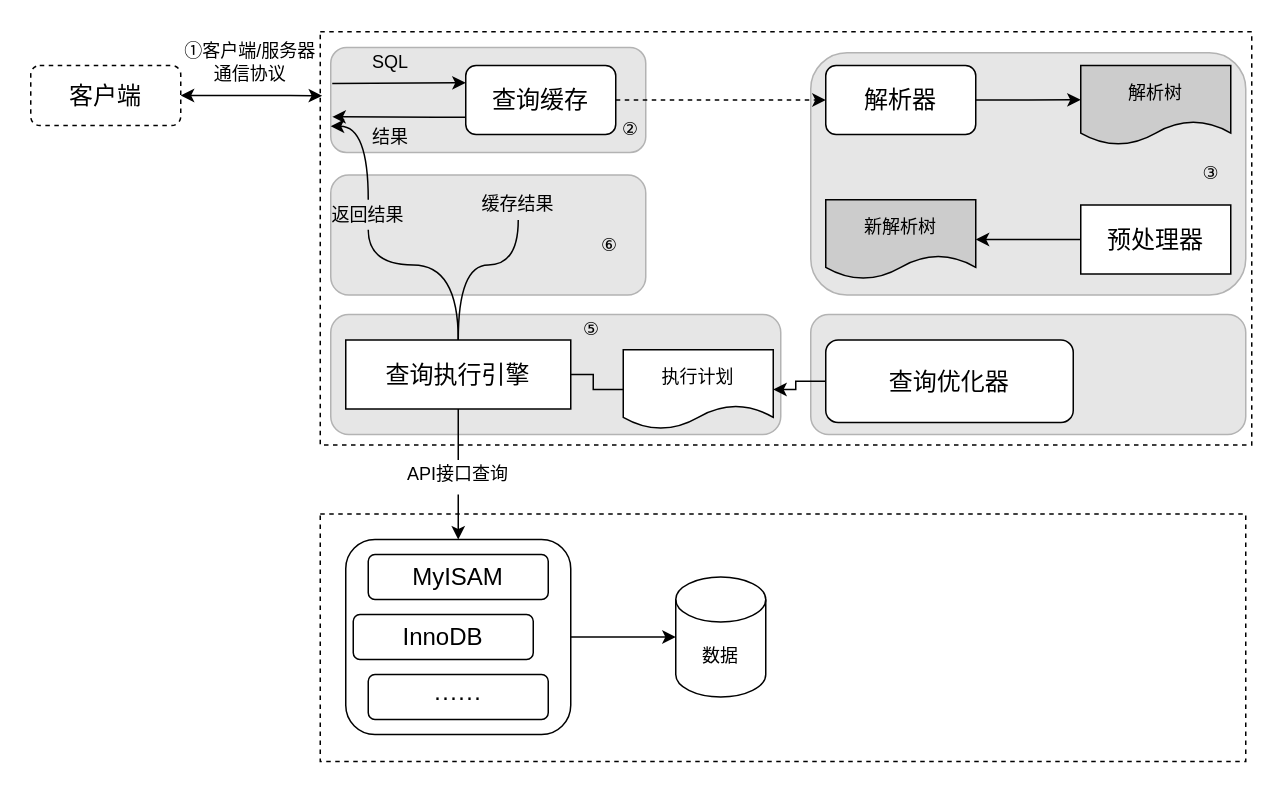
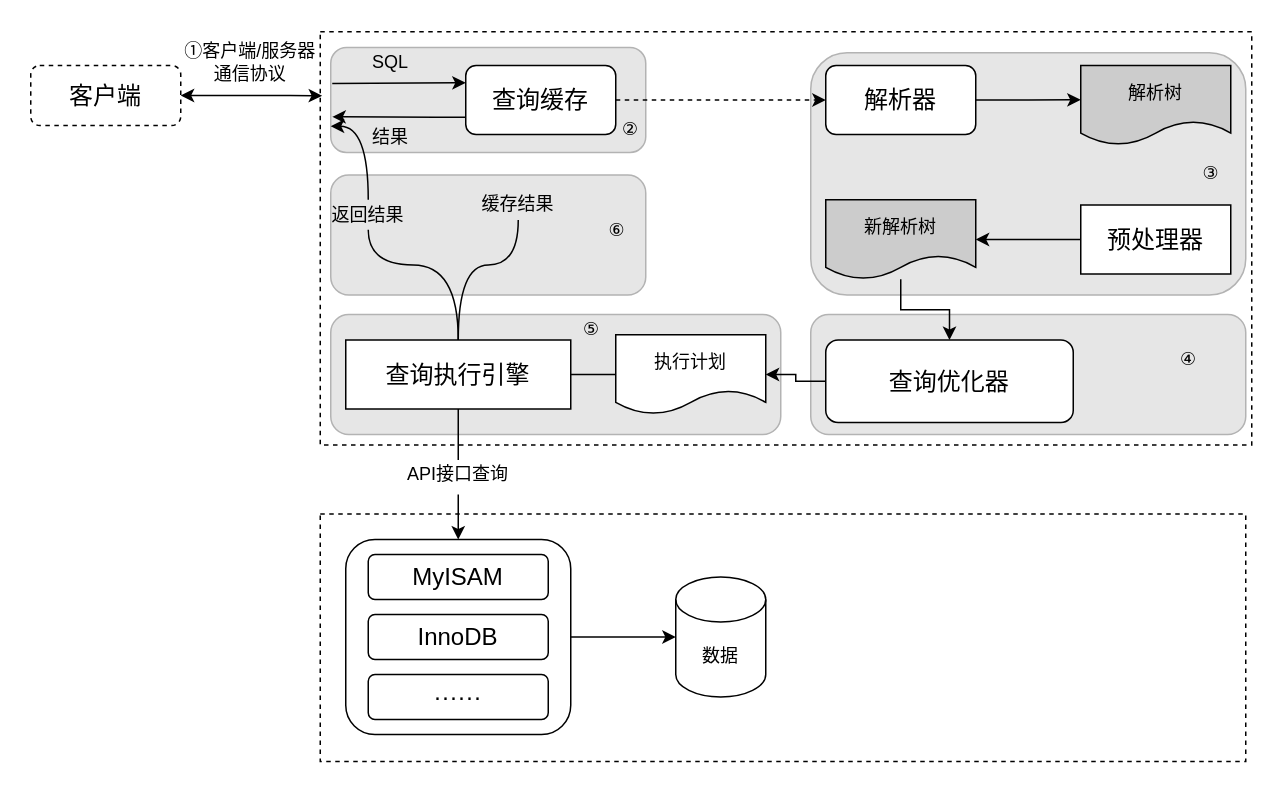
(610, 245) -> (617, 230)
none -> (920, 309)
none -> (1189, 359)
(698, 389) -> (691, 374)
(443, 637) -> (458, 637)
